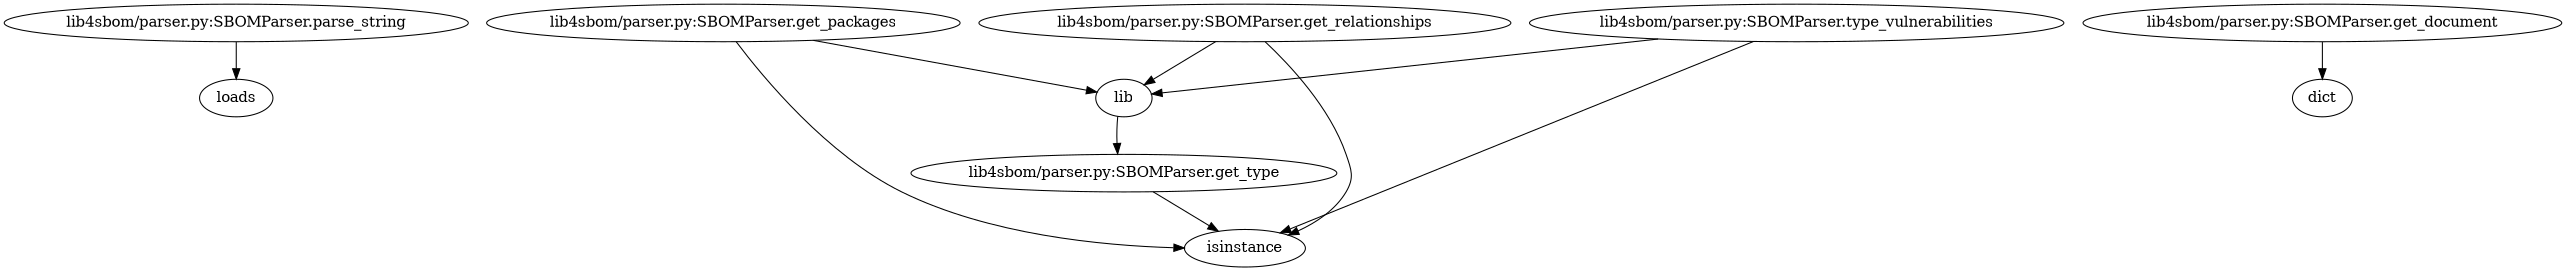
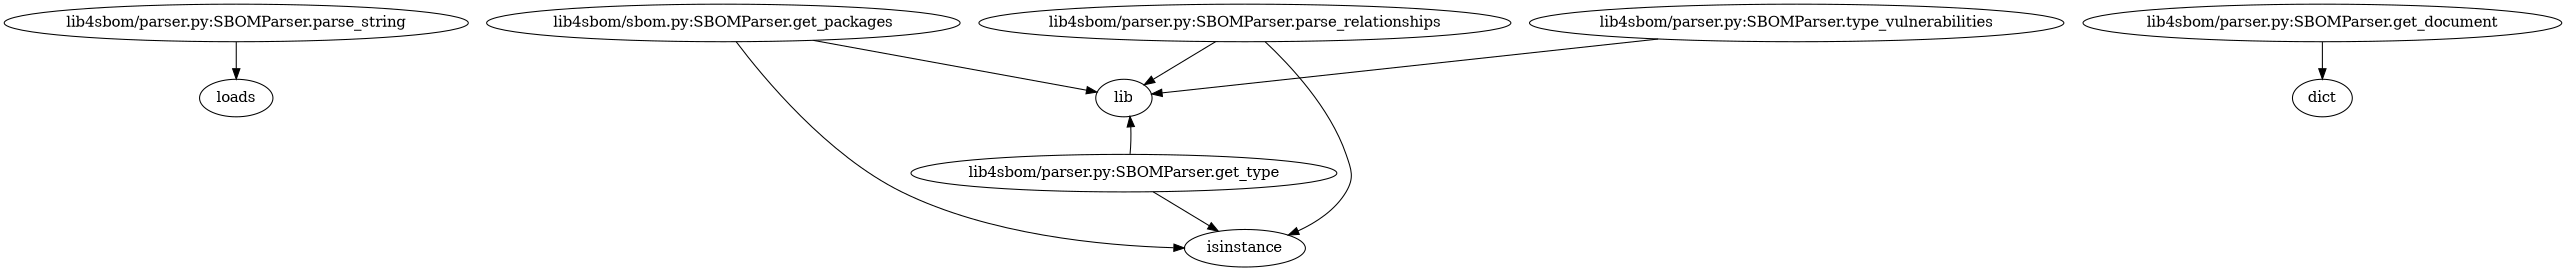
(723, 23) -> (723, 23)
(1245, 23) -> (1245, 23)
(1117, 130) -> (1131, 140)
(1522, 135) -> none
